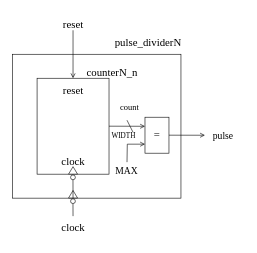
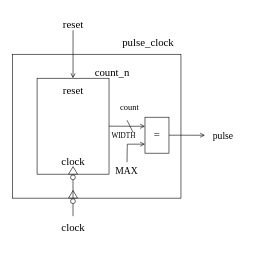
(148, 42) -> (148, 42)
(112, 72) -> (112, 72)
